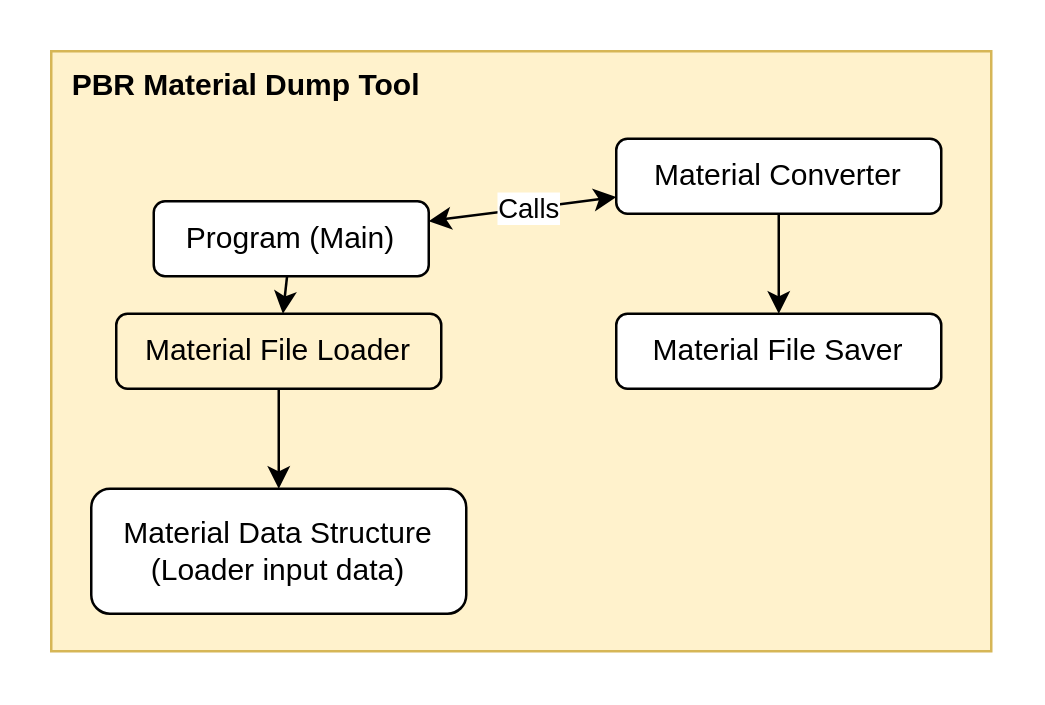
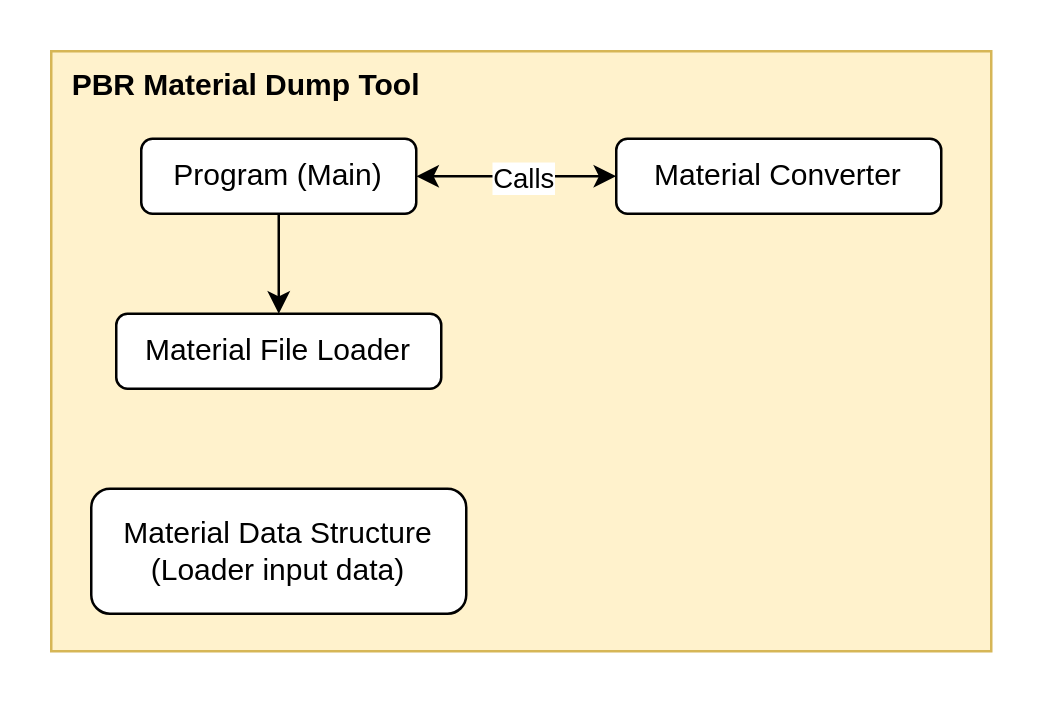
(291, 239) -> (279, 176)
(779, 256) -> none
(279, 351) -> (279, 351)
(779, 351) -> none
(279, 431) -> none
